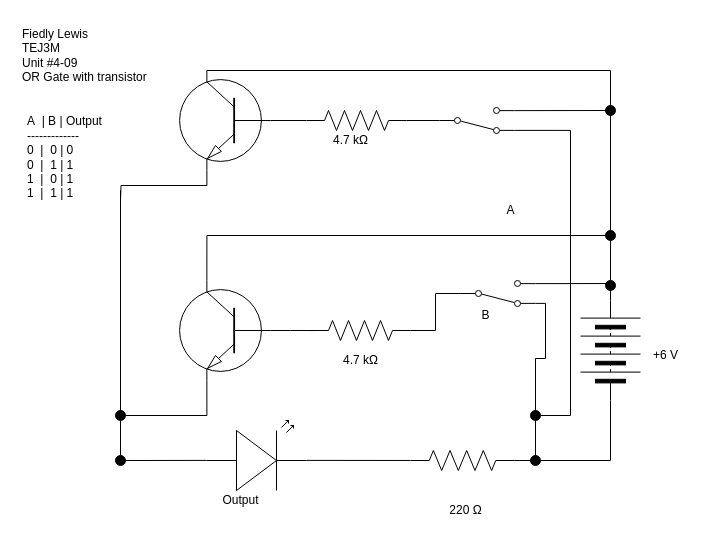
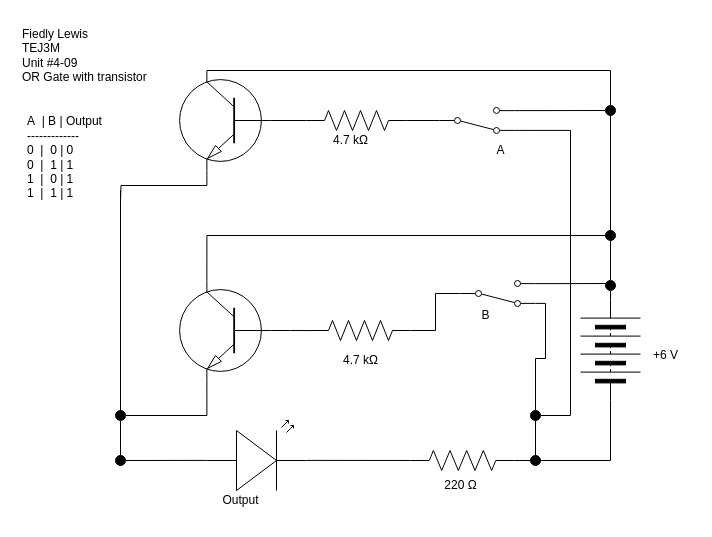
(511, 211) -> (501, 151)
(466, 511) -> (461, 486)
